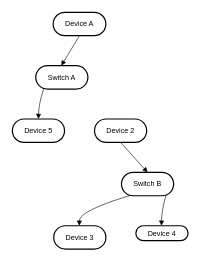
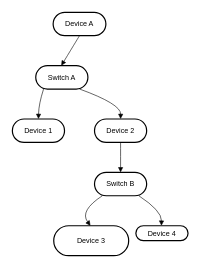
none -> (102, 98)
(38, 131) -> (38, 131)
(148, 184) -> (121, 184)
(80, 238) -> (91, 241)
